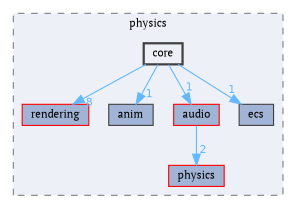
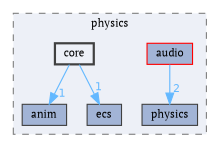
(177, 79) -> none
(55, 115) -> none
(196, 176) -> (170, 115)
